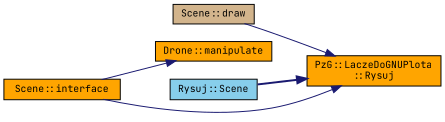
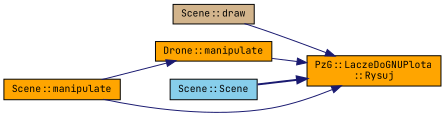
none -> (285, 60)
(62, 89) -> (62, 89)
(214, 89) -> (214, 89)
